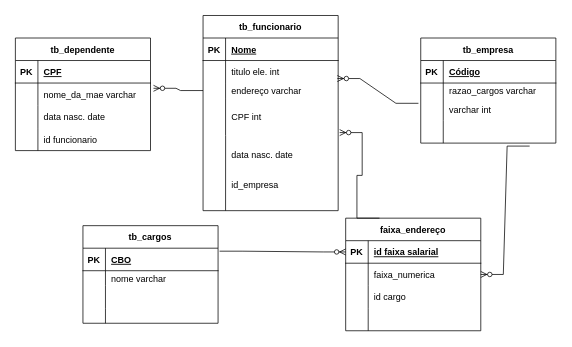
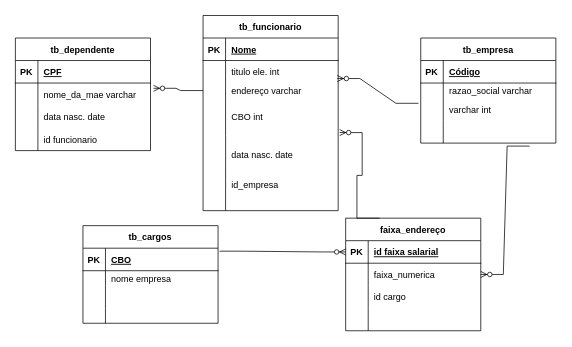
(498, 91) -> (495, 91)
(246, 117) -> (246, 117)
(140, 278) -> (140, 278)
